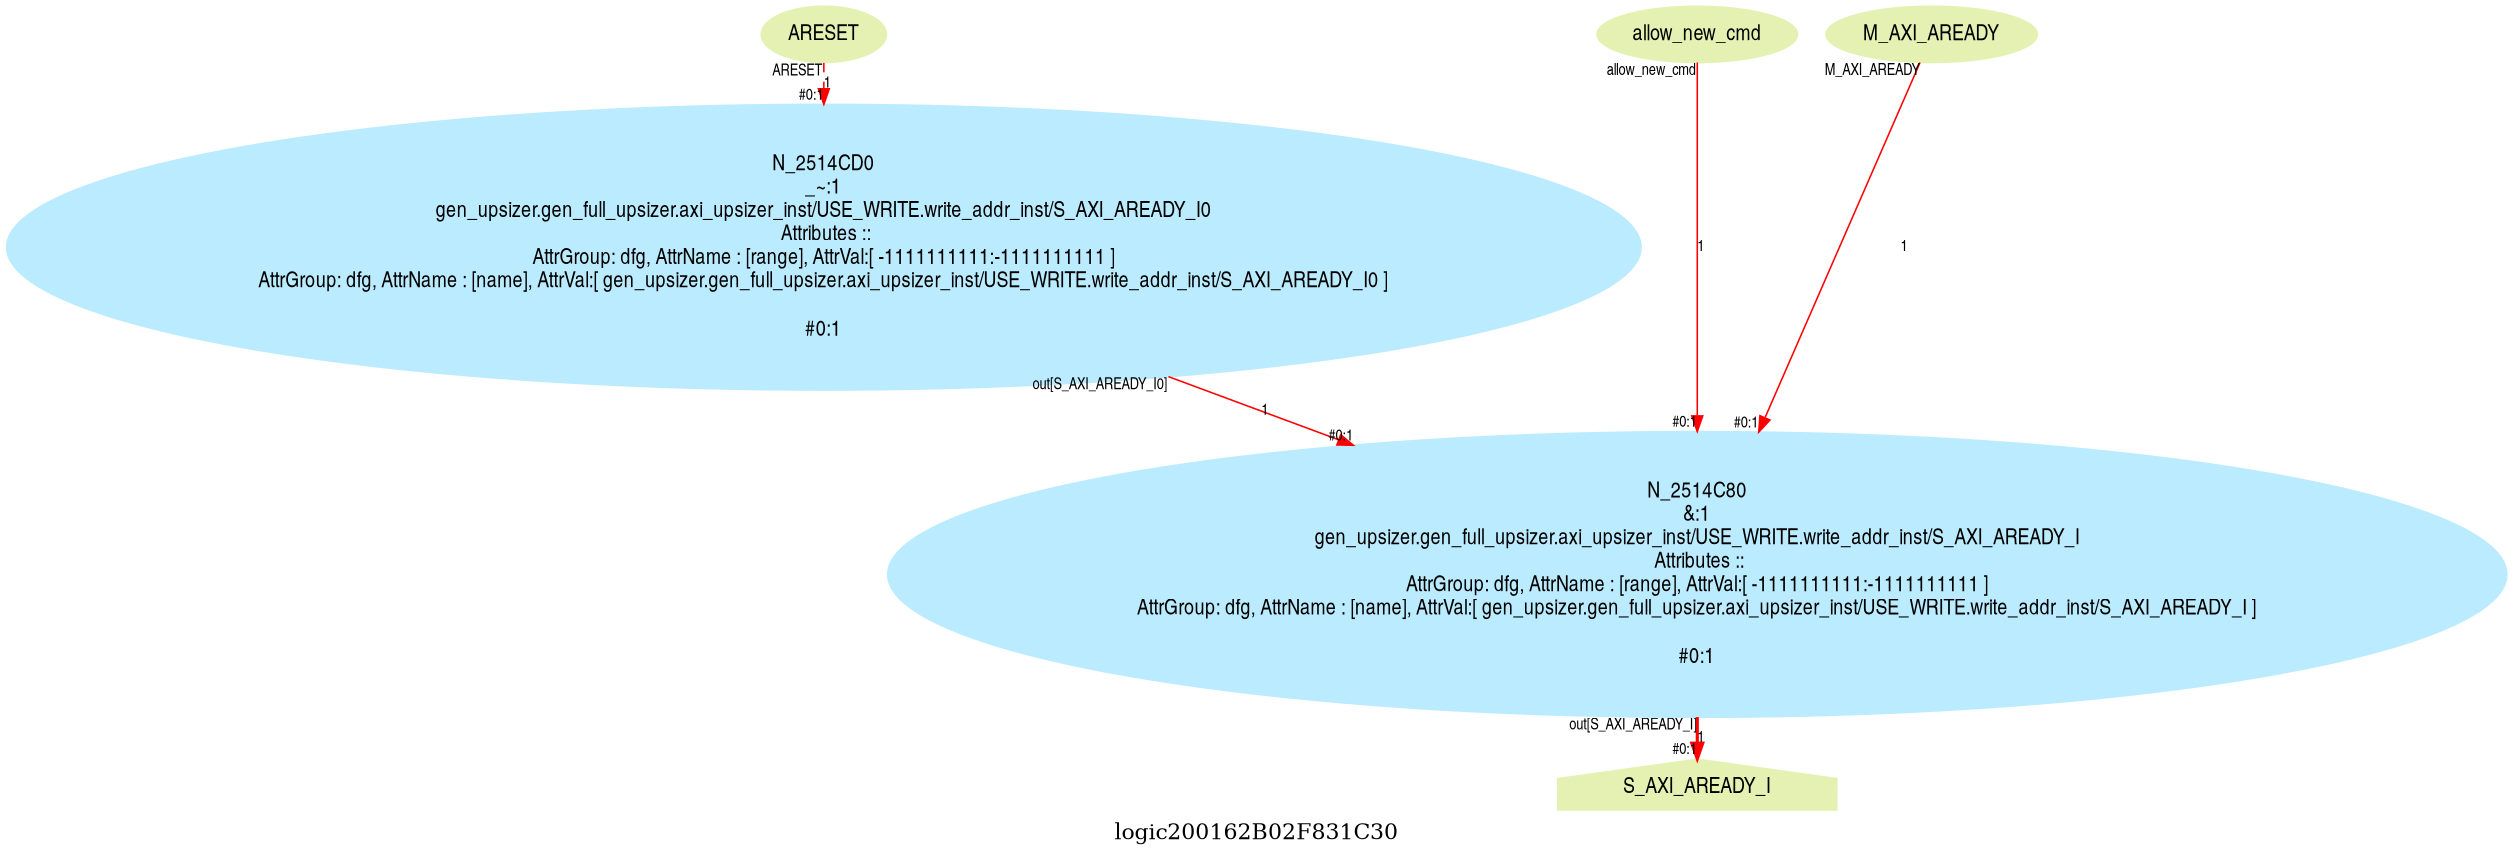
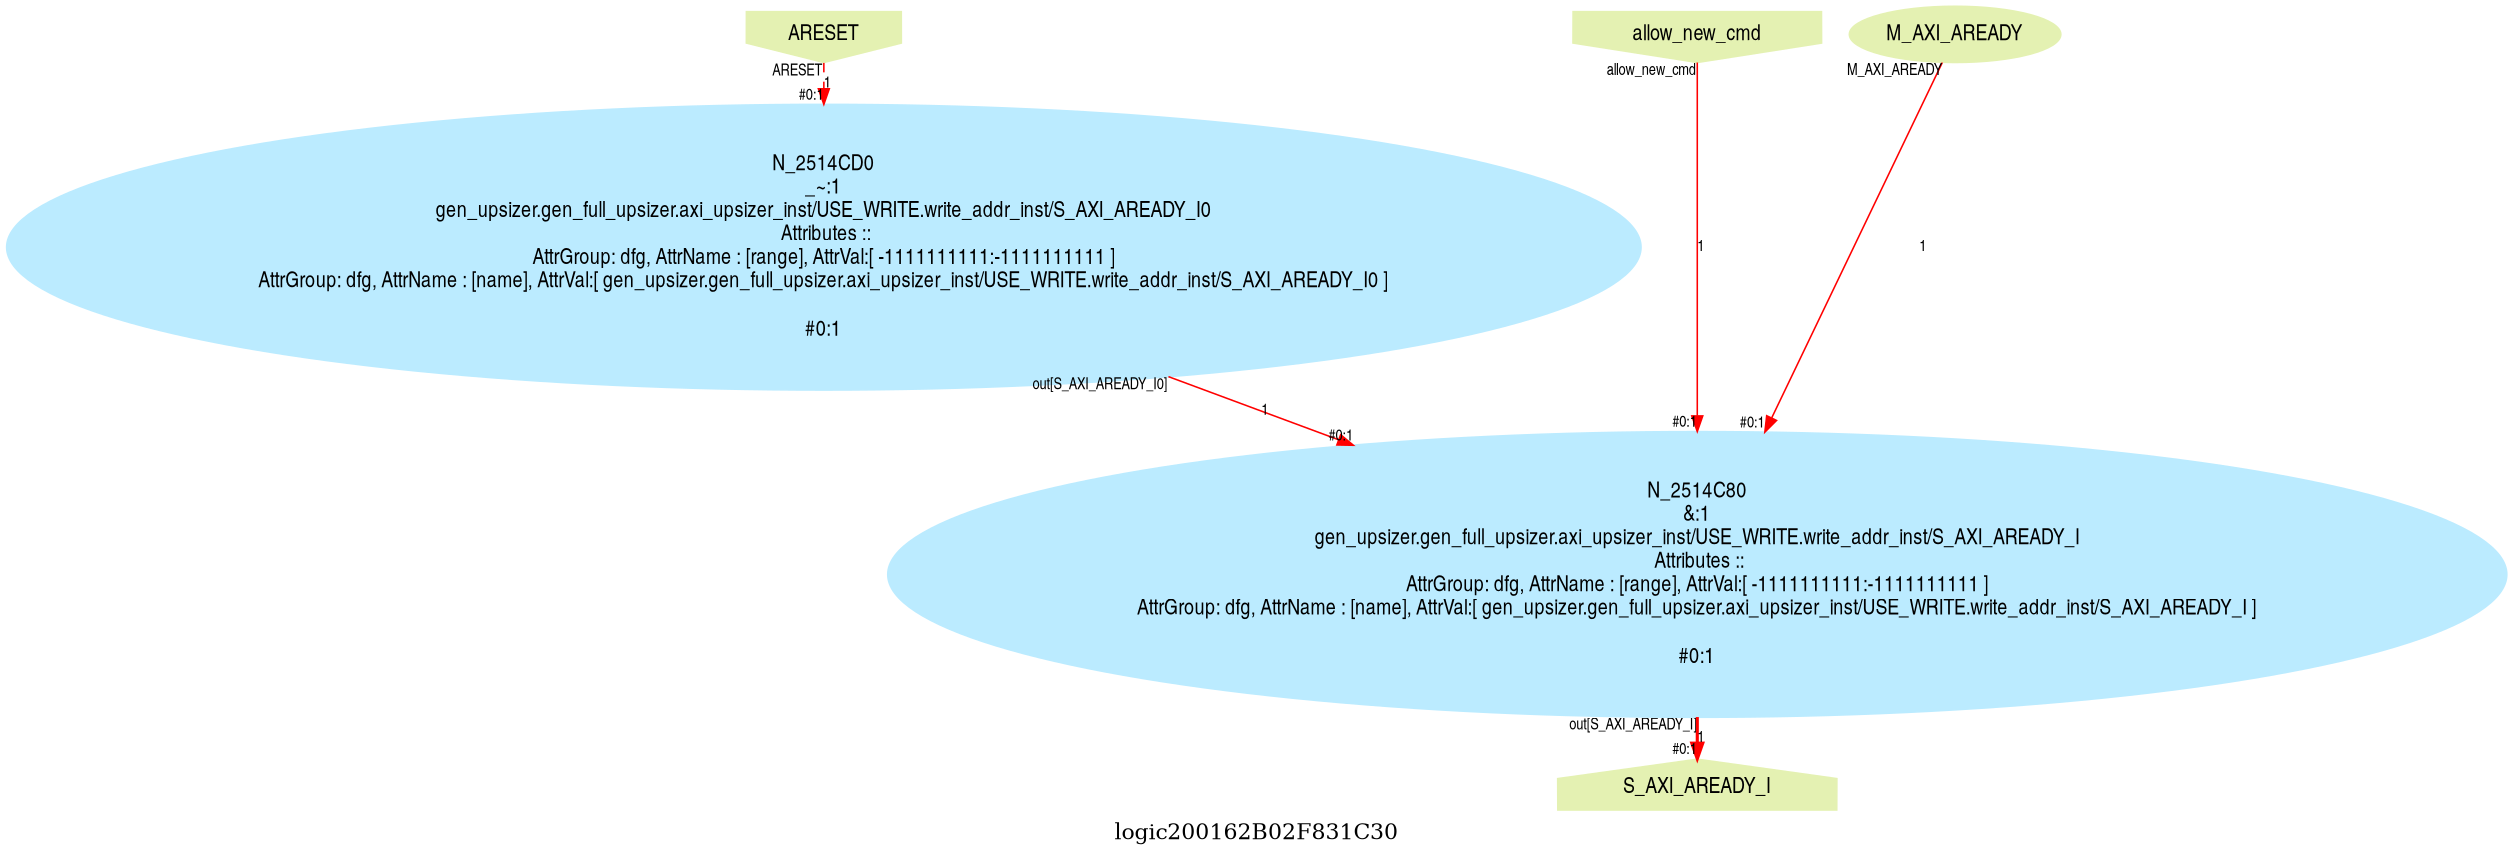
(824, 34) -> (824, 34)
(1697, 34) -> (1697, 34)
